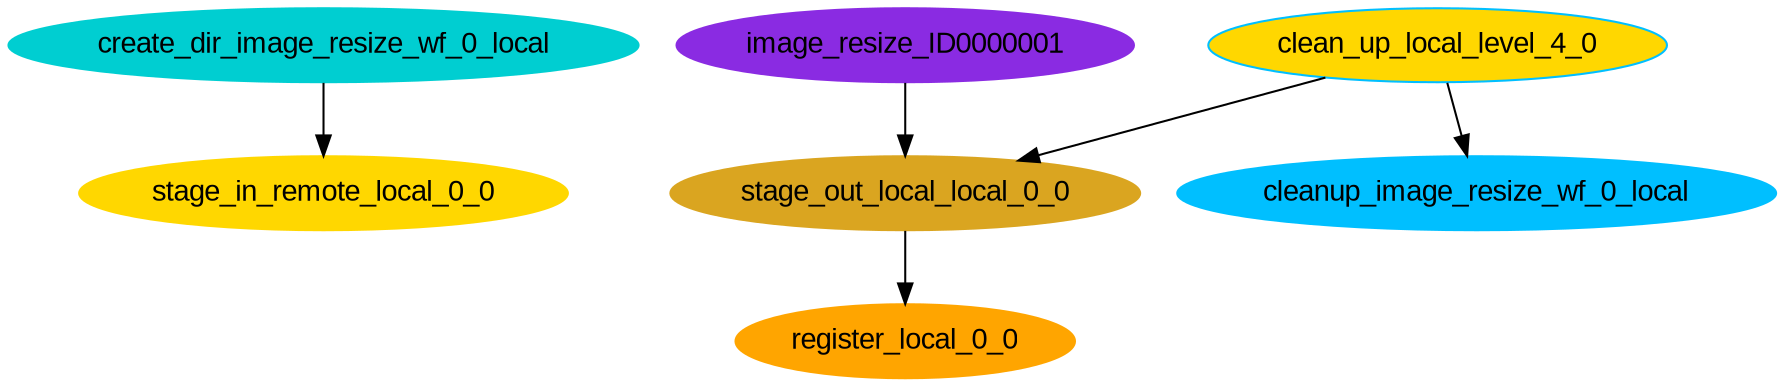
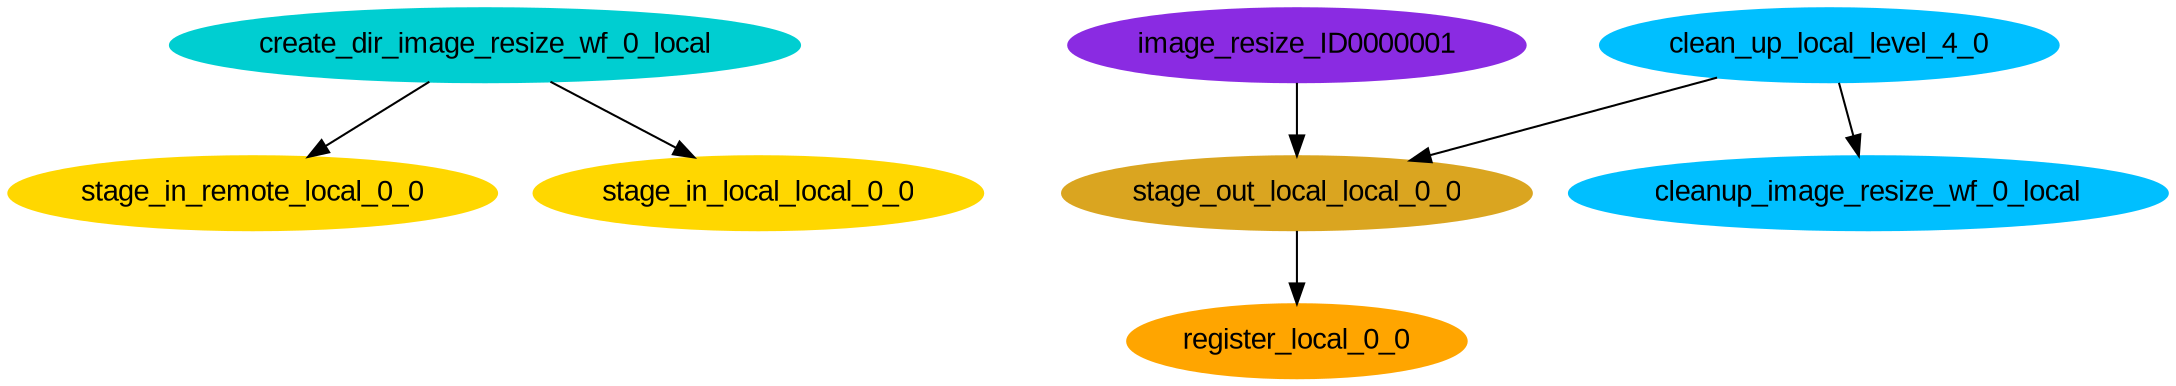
(1438, 45) -> (1829, 45)
none -> (758, 193)
